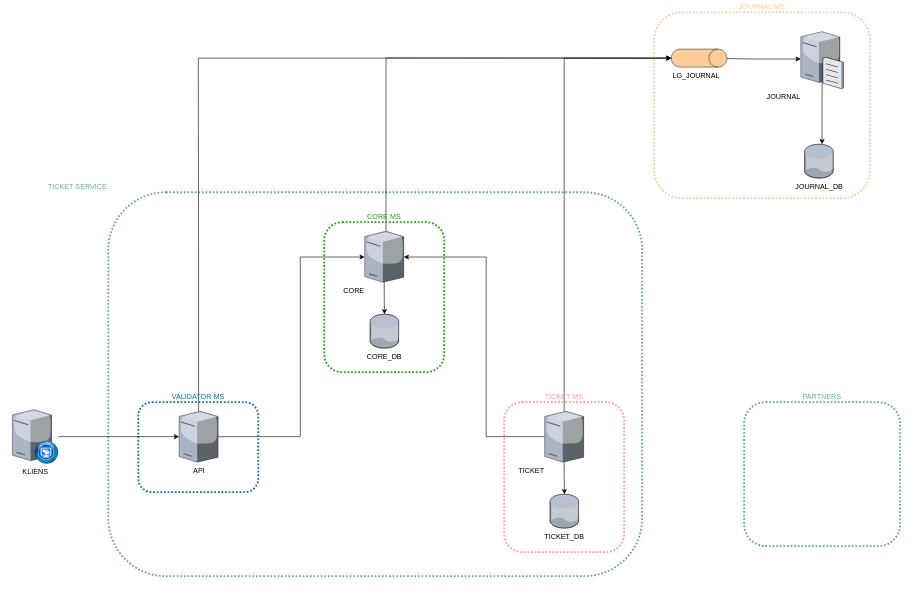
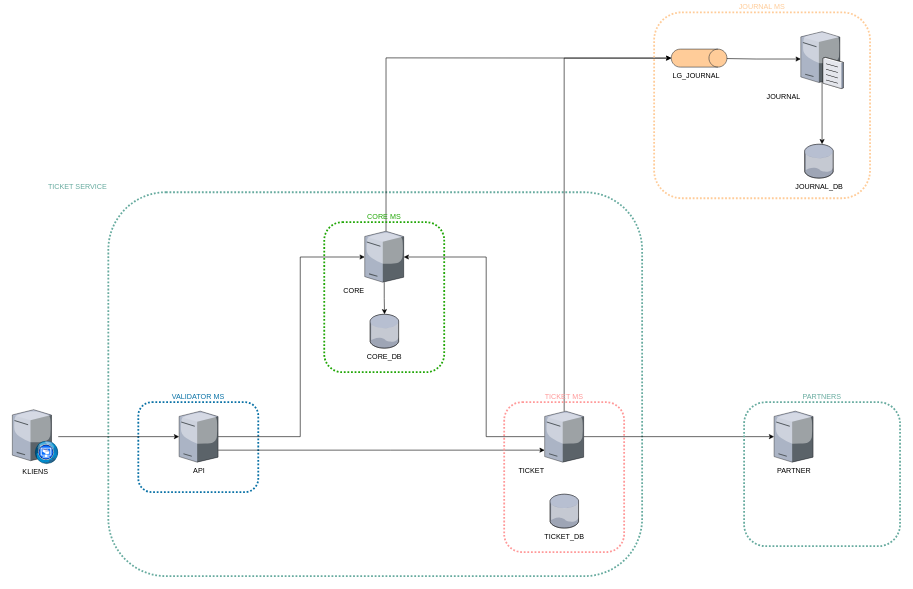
(198, 141) -> none
none -> (677, 437)
none -> (794, 437)
none -> (539, 450)
(564, 489) -> none
